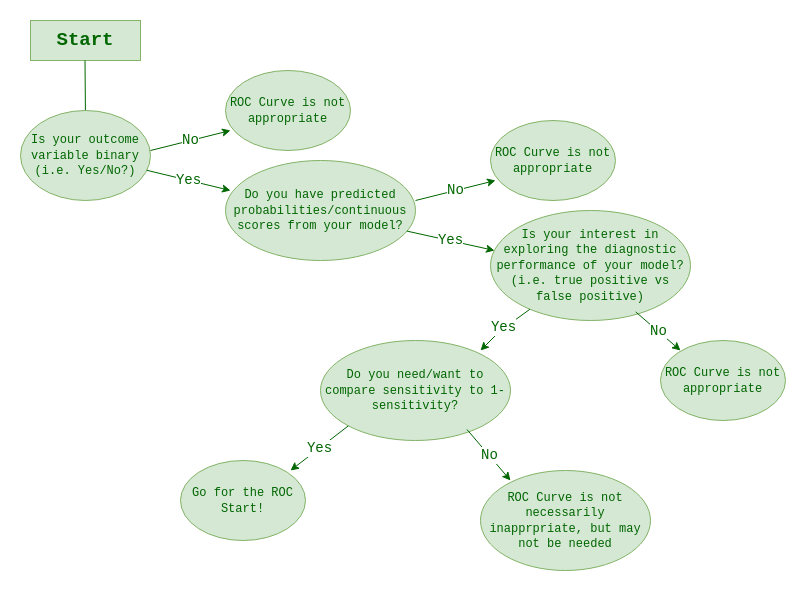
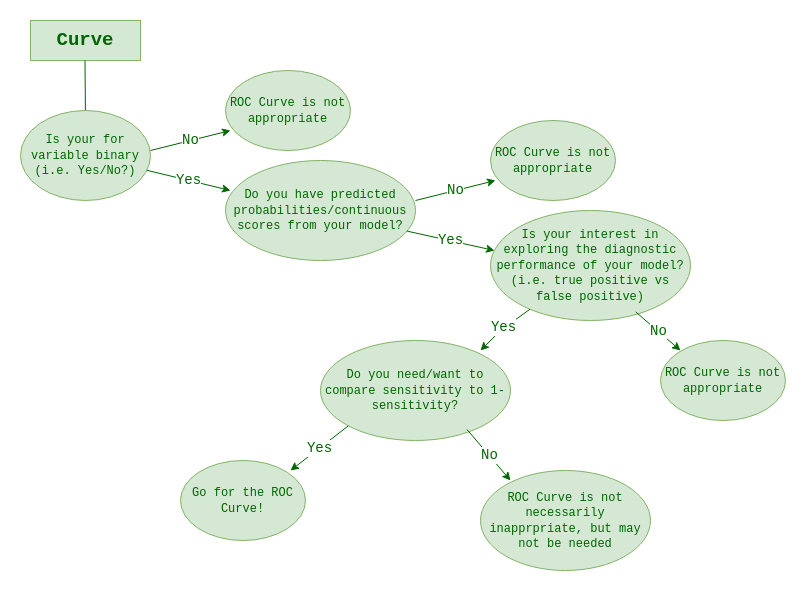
(86, 41) -> (86, 41)
(86, 156) -> (86, 156)
(243, 501) -> (243, 501)
